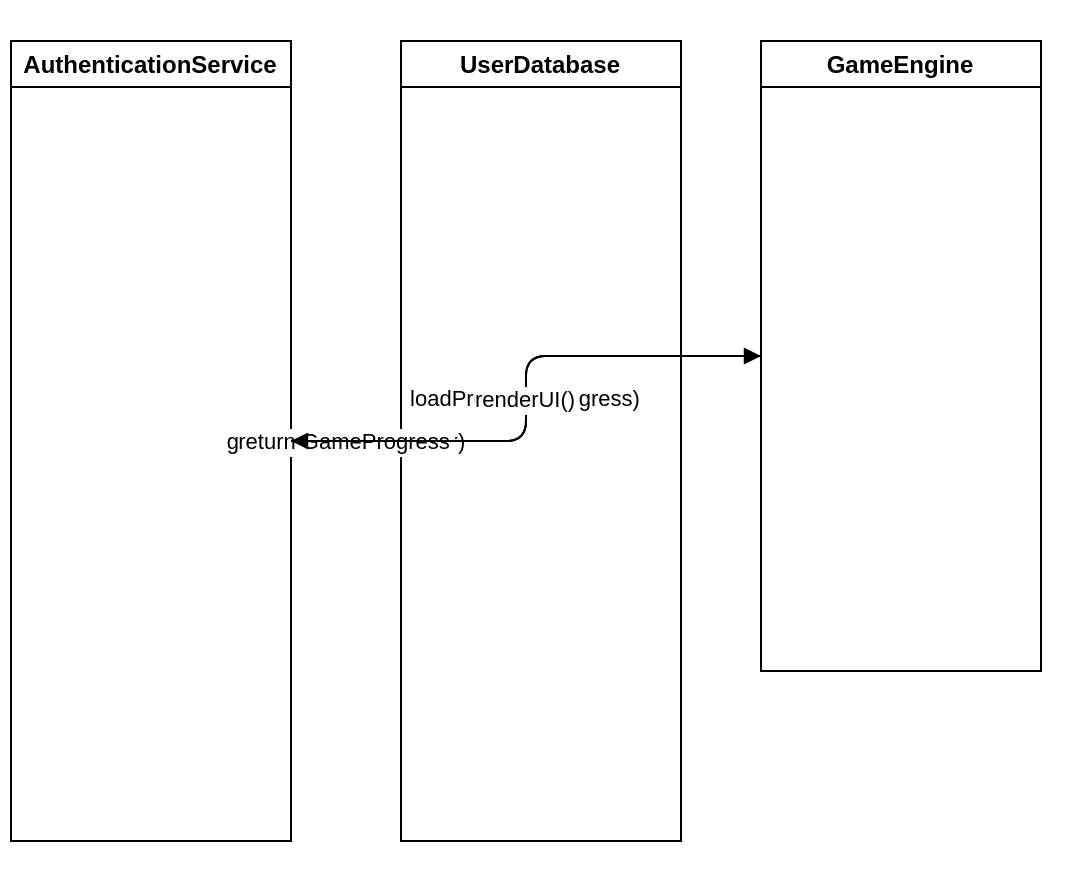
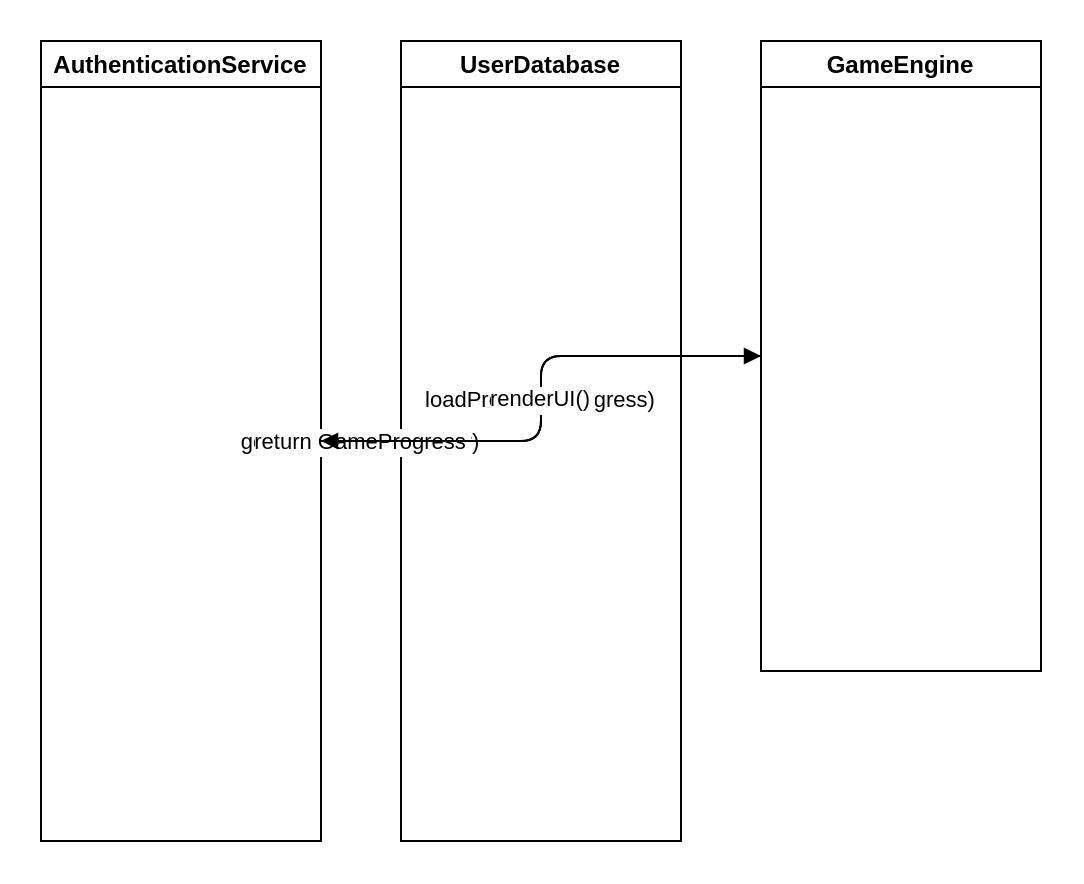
(151, 441) -> (181, 441)
